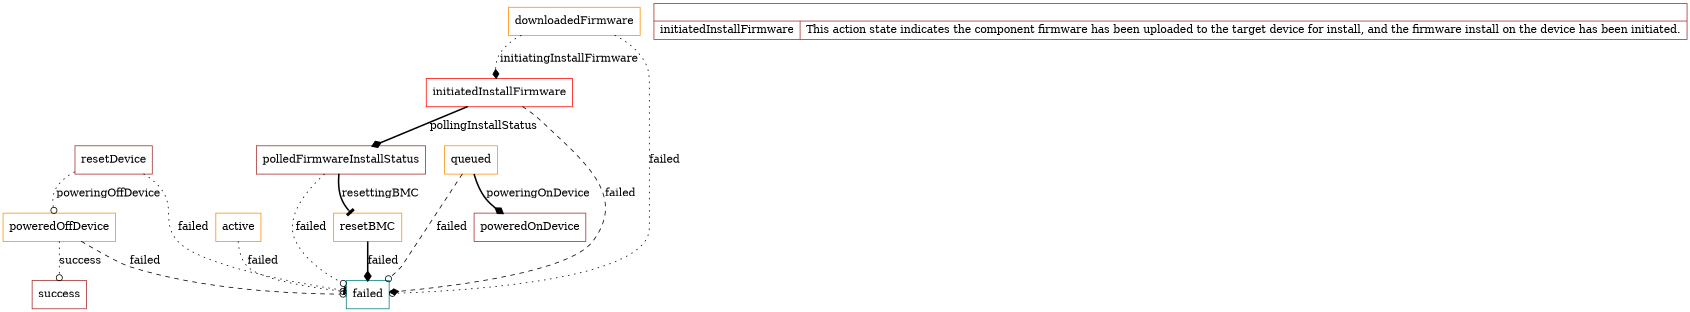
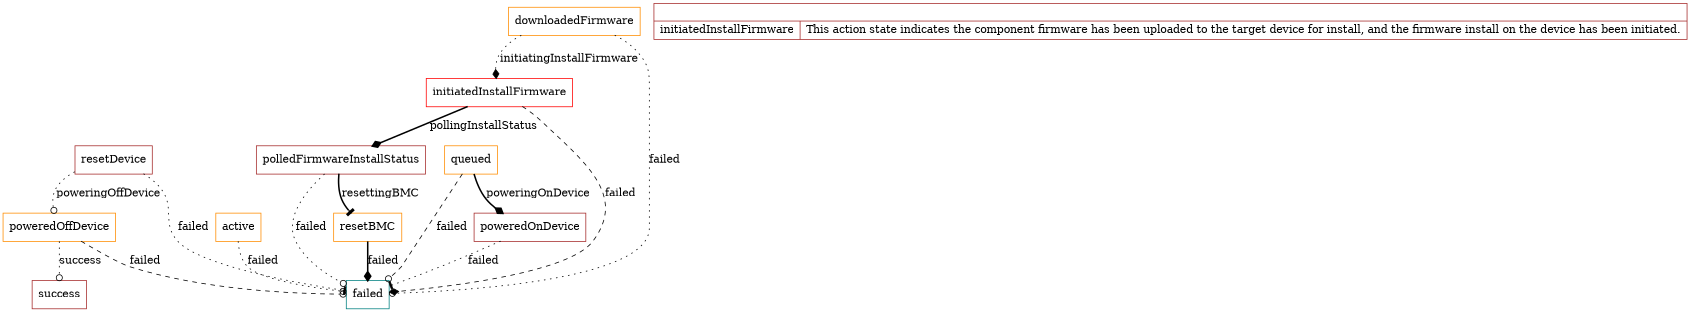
none -> (447, 264)
